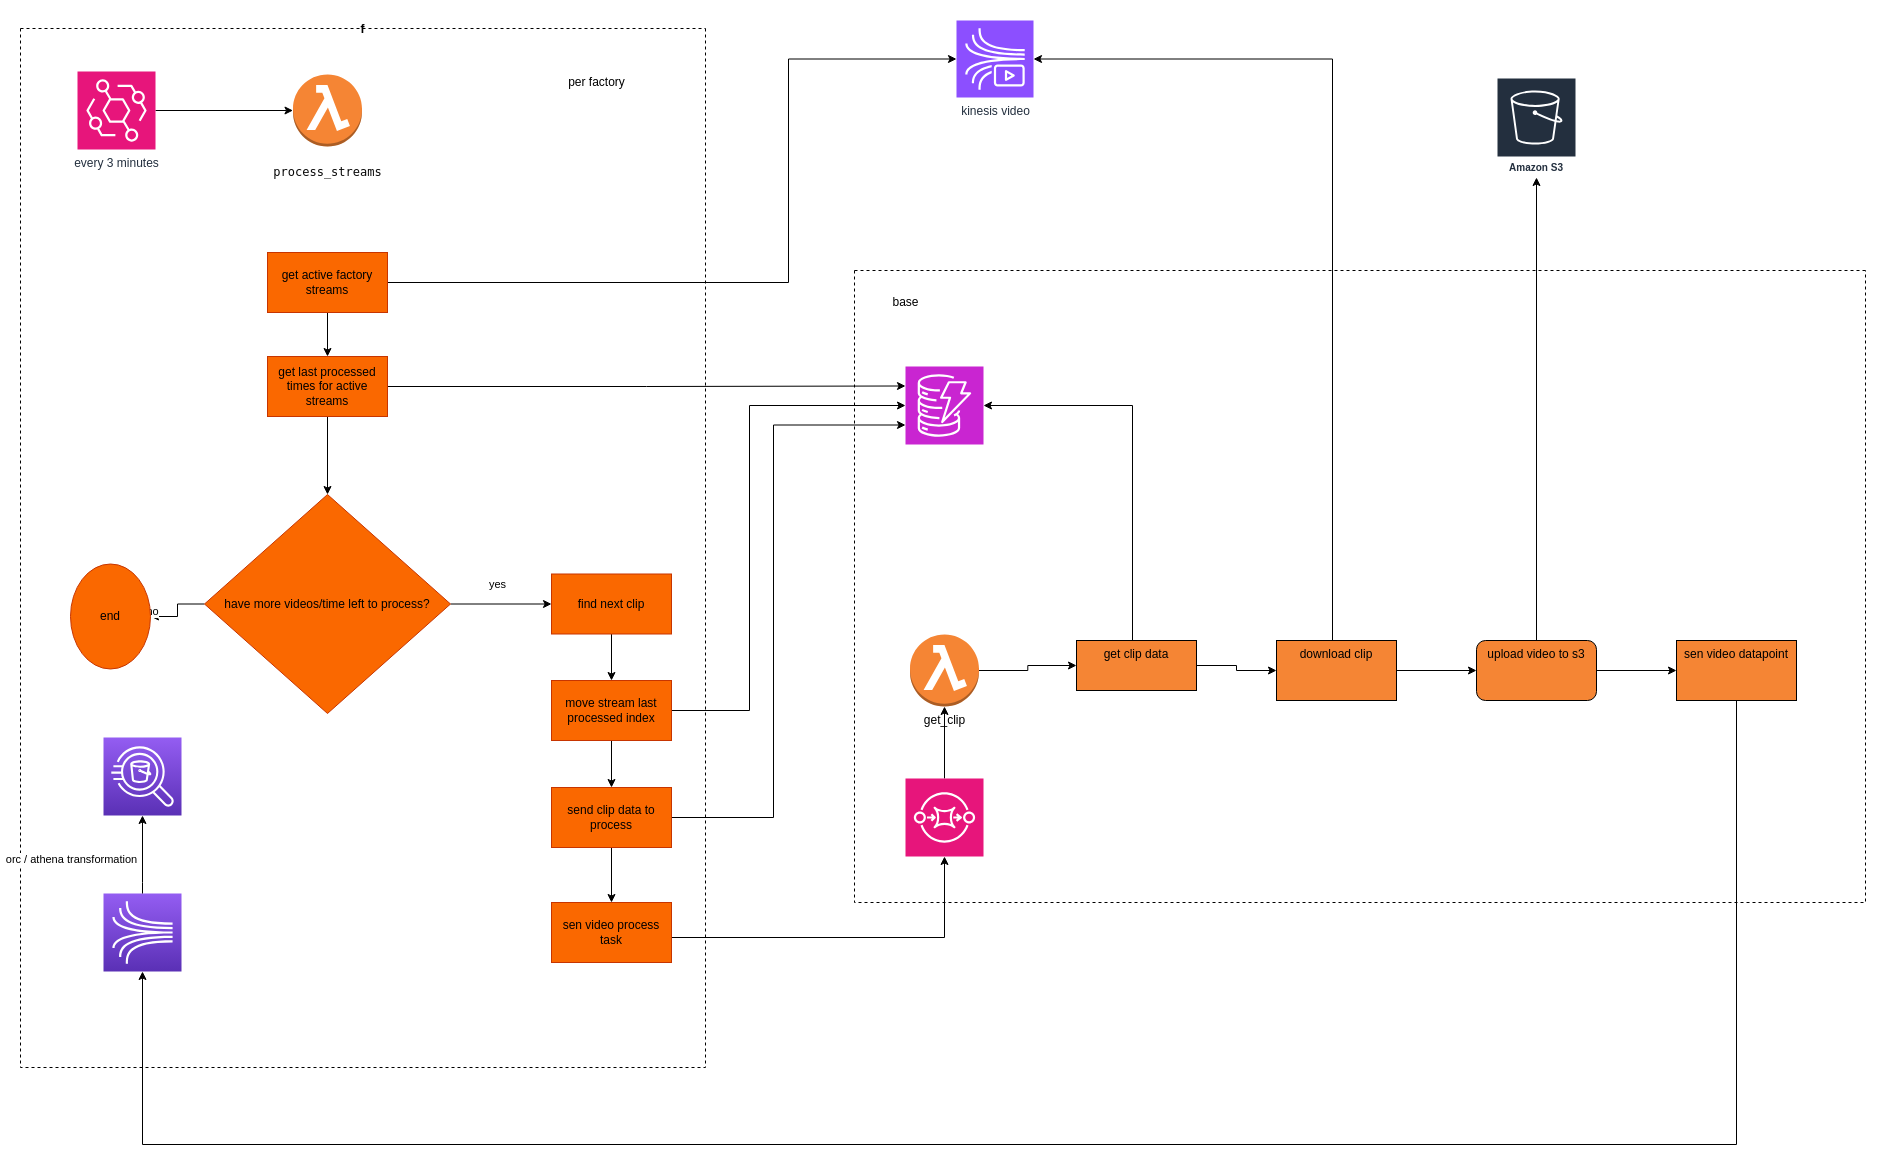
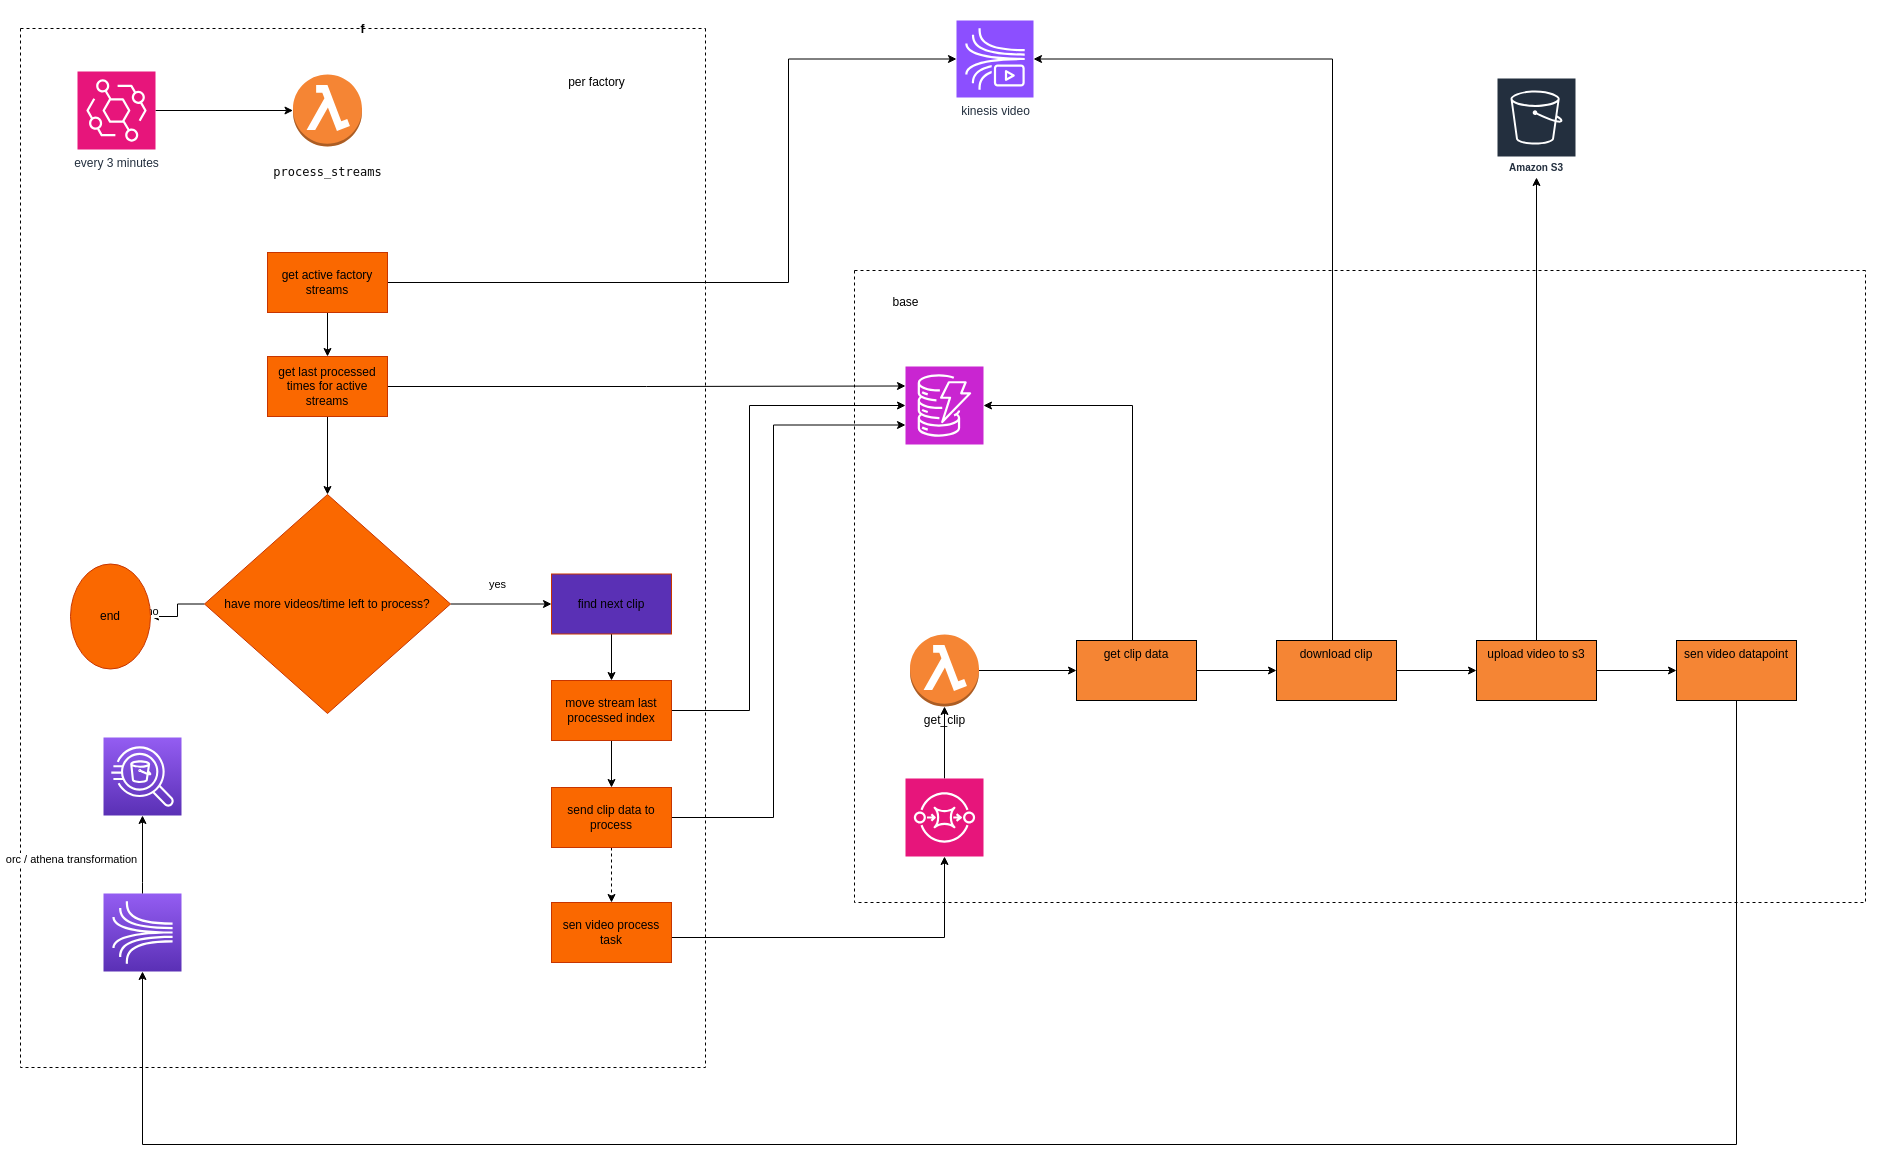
(612, 604) -> (612, 604)
(1137, 666) -> (1137, 671)
(1537, 671) -> (1537, 671)
(612, 872) -> (612, 872)
